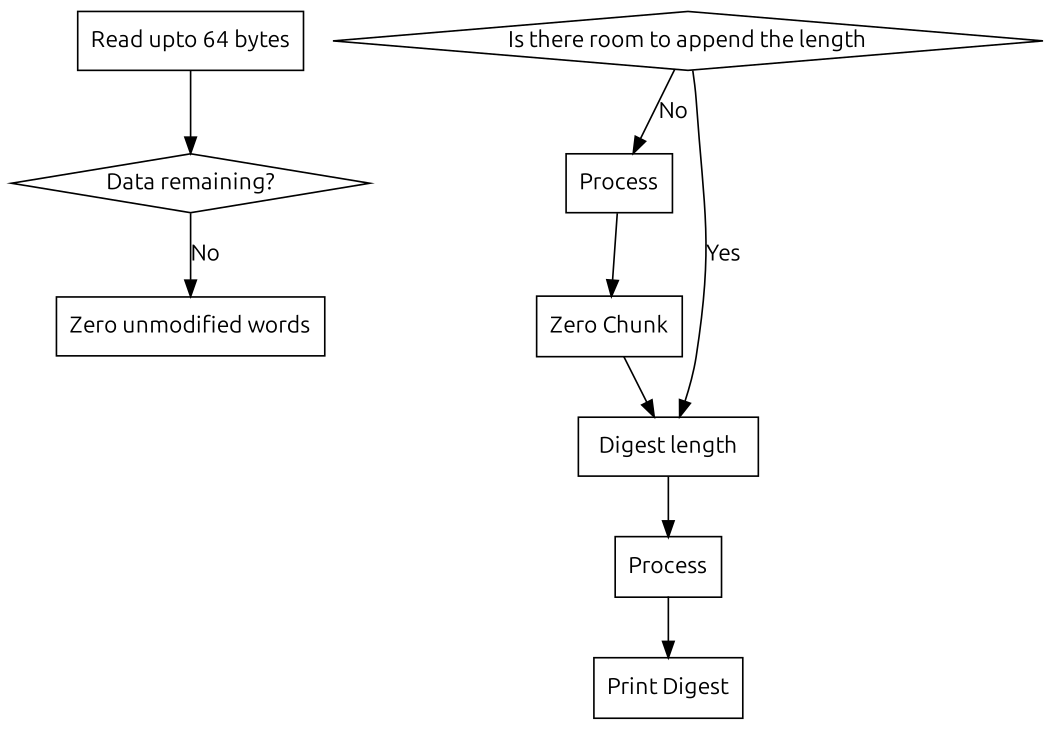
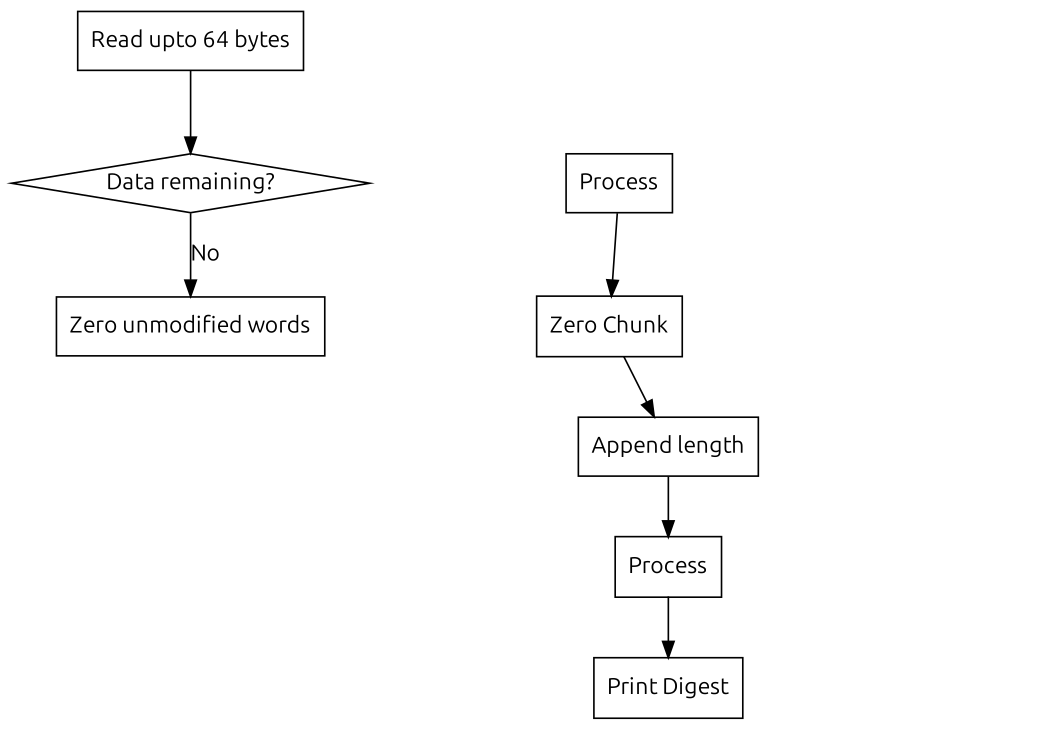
(688, 41) -> none
(668, 447) -> (668, 447)
